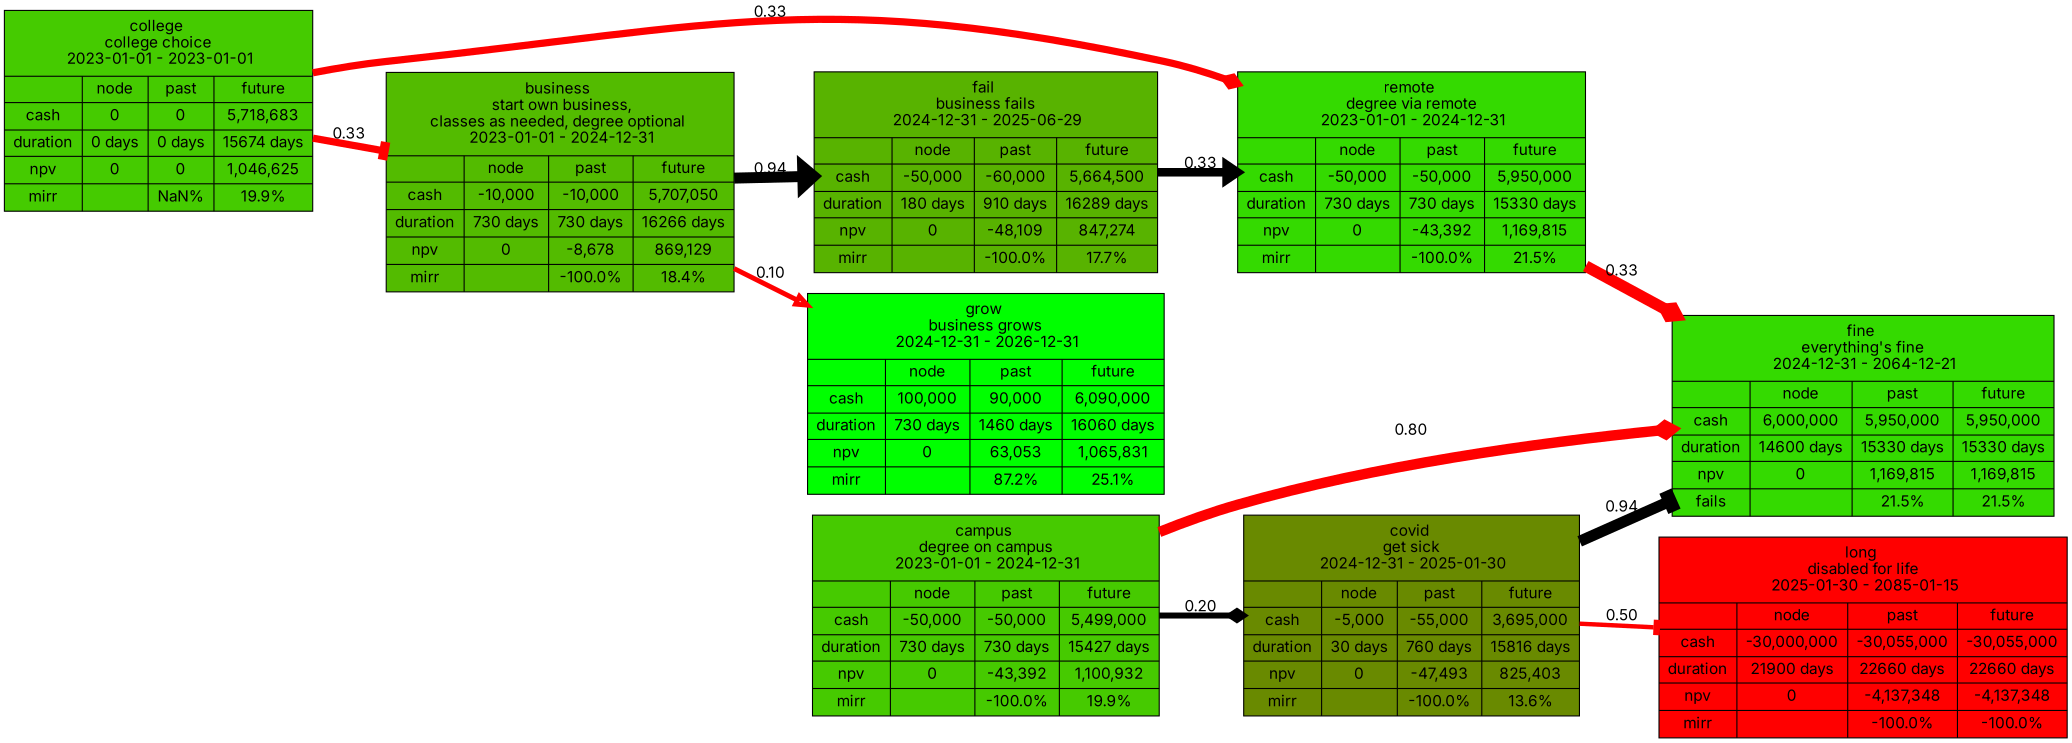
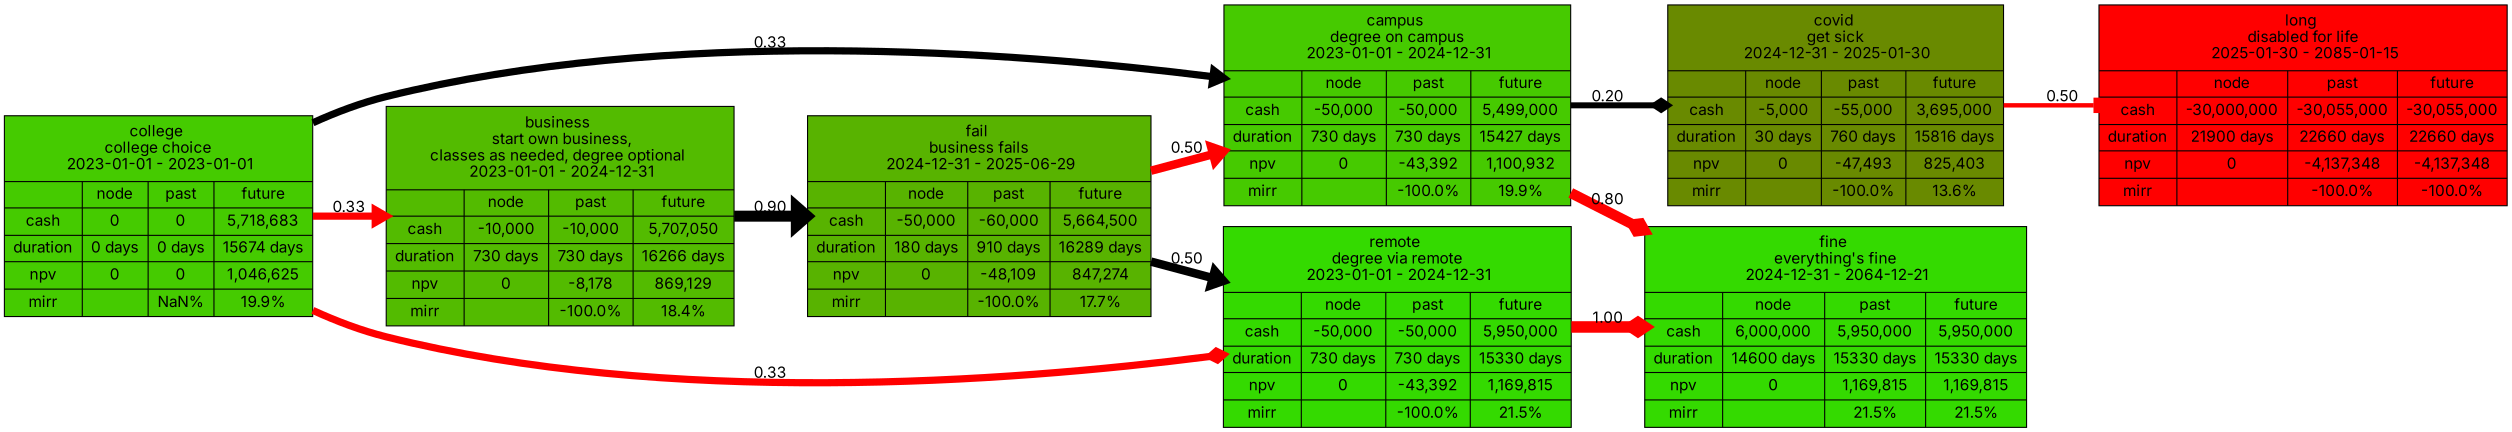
none -> (759, 52)
(347, 144) -> (344, 216)
none -> (1182, 162)
(1201, 164) -> (1187, 259)
(771, 170) -> (771, 208)
(591, 250) -> (591, 284)
(1622, 272) -> (1608, 319)
(986, 394) -> none
(1711, 502) -> (1684, 413)
(1623, 522) -> none
